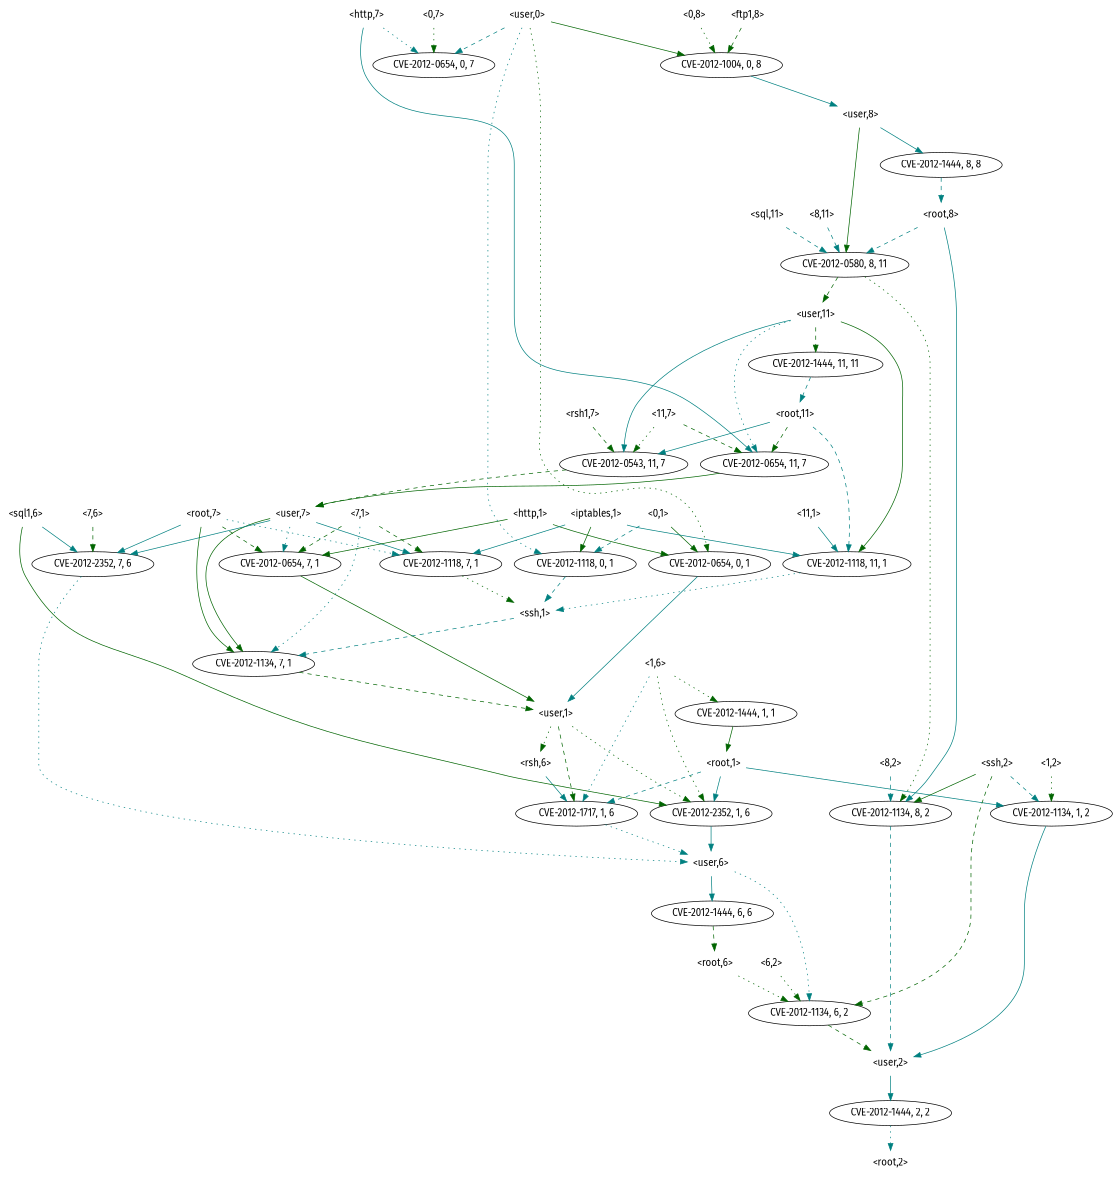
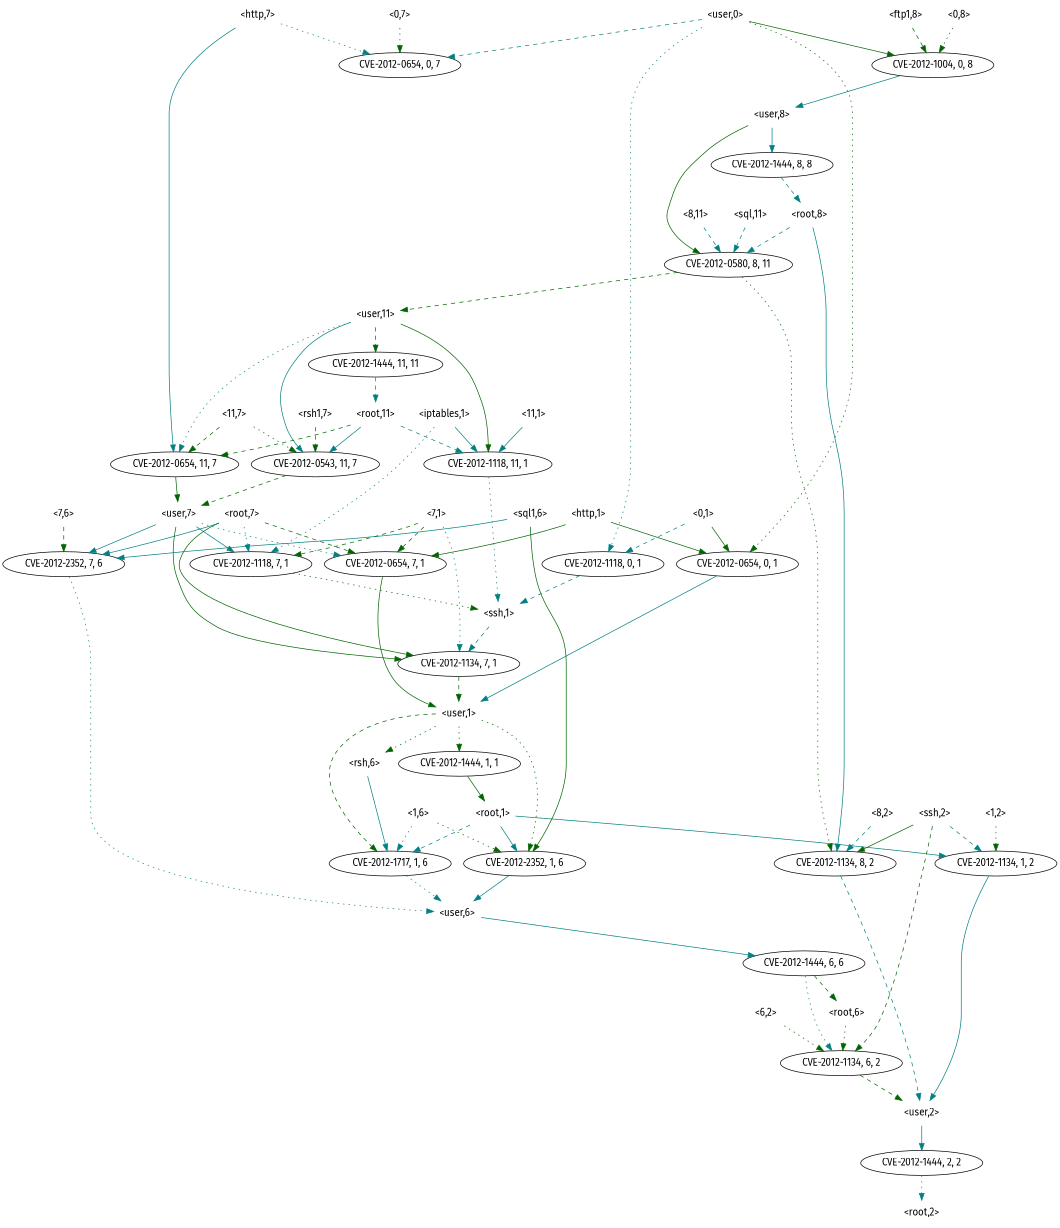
(523, 538) -> (362, 495)
(586, 539) -> none
(693, 687) -> (459, 735)
(792, 920) -> (812, 1012)
